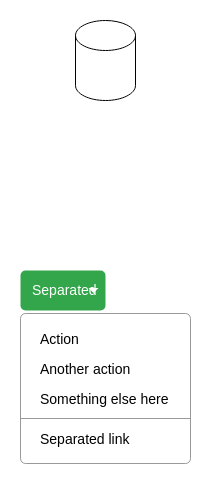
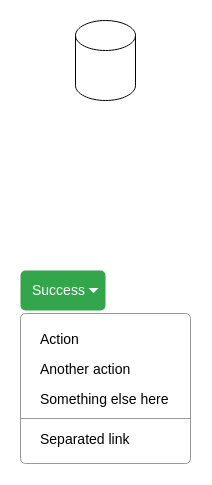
(68, 291) -> (60, 291)
